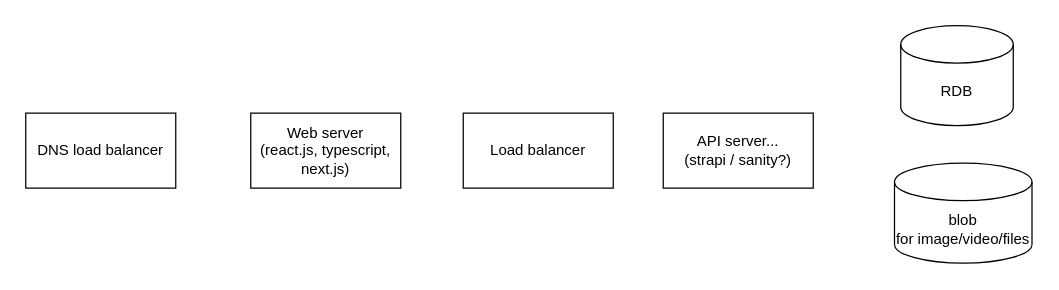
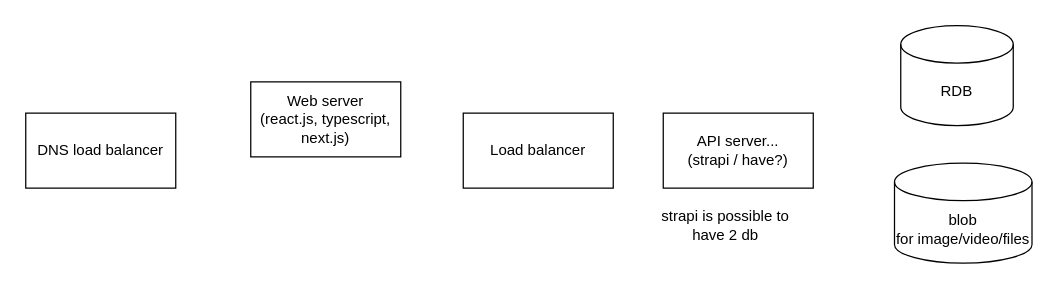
(326, 151) -> (326, 119)
(738, 151) -> (738, 151)
none -> (726, 226)
